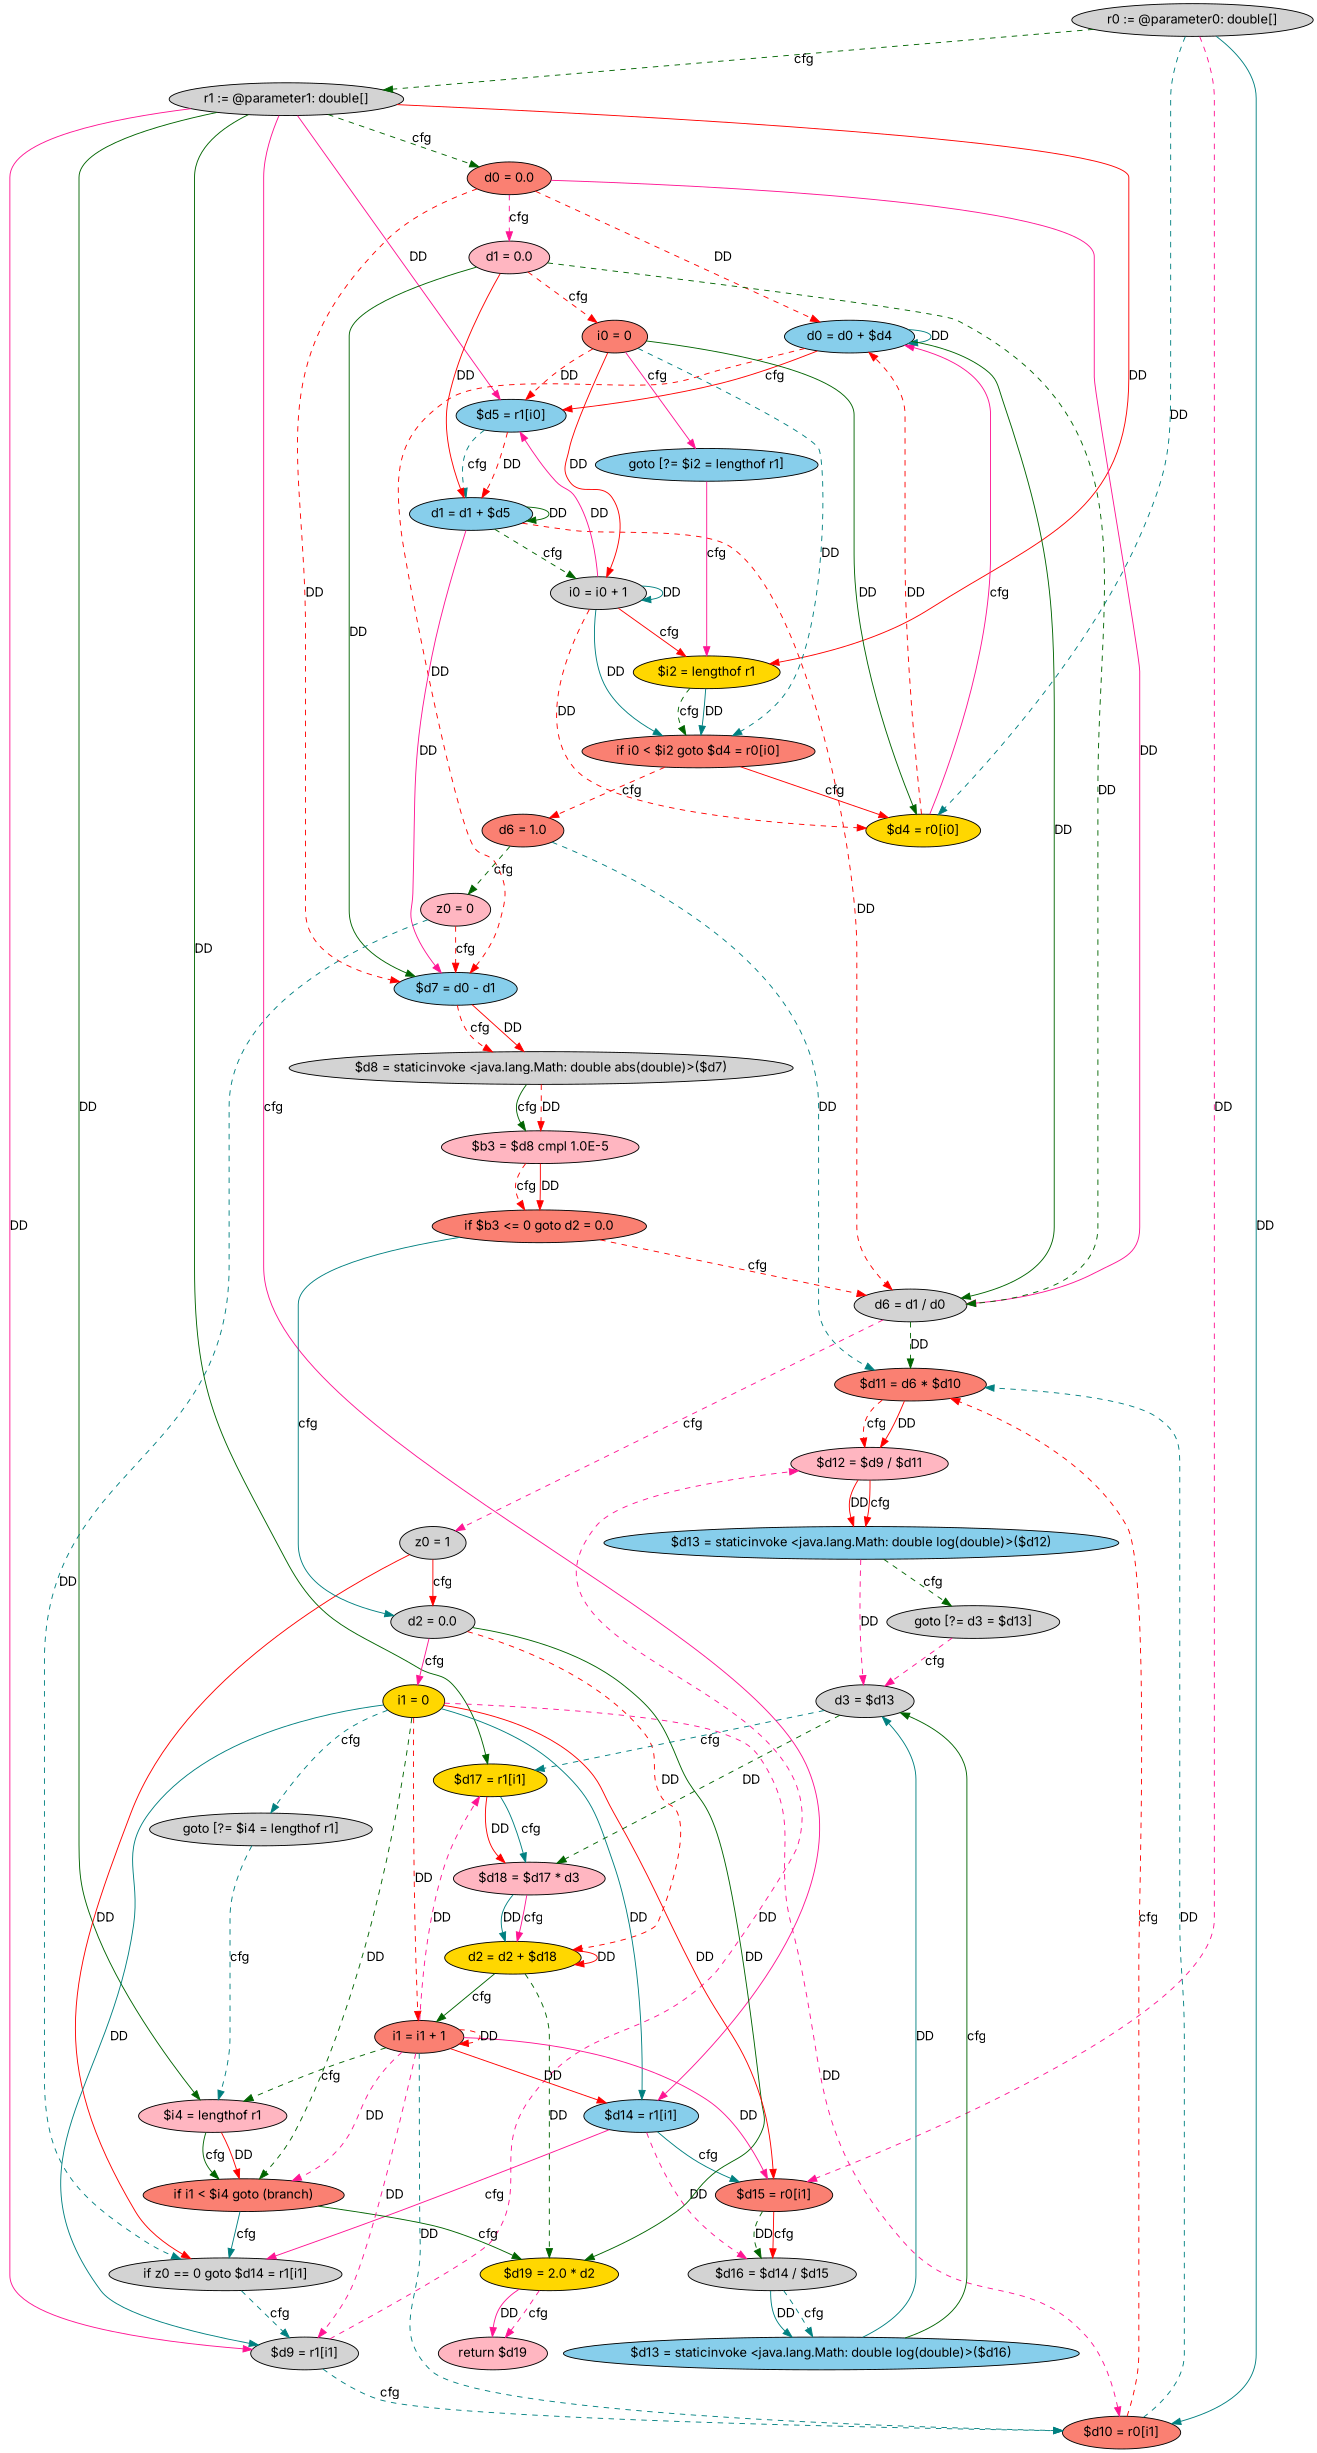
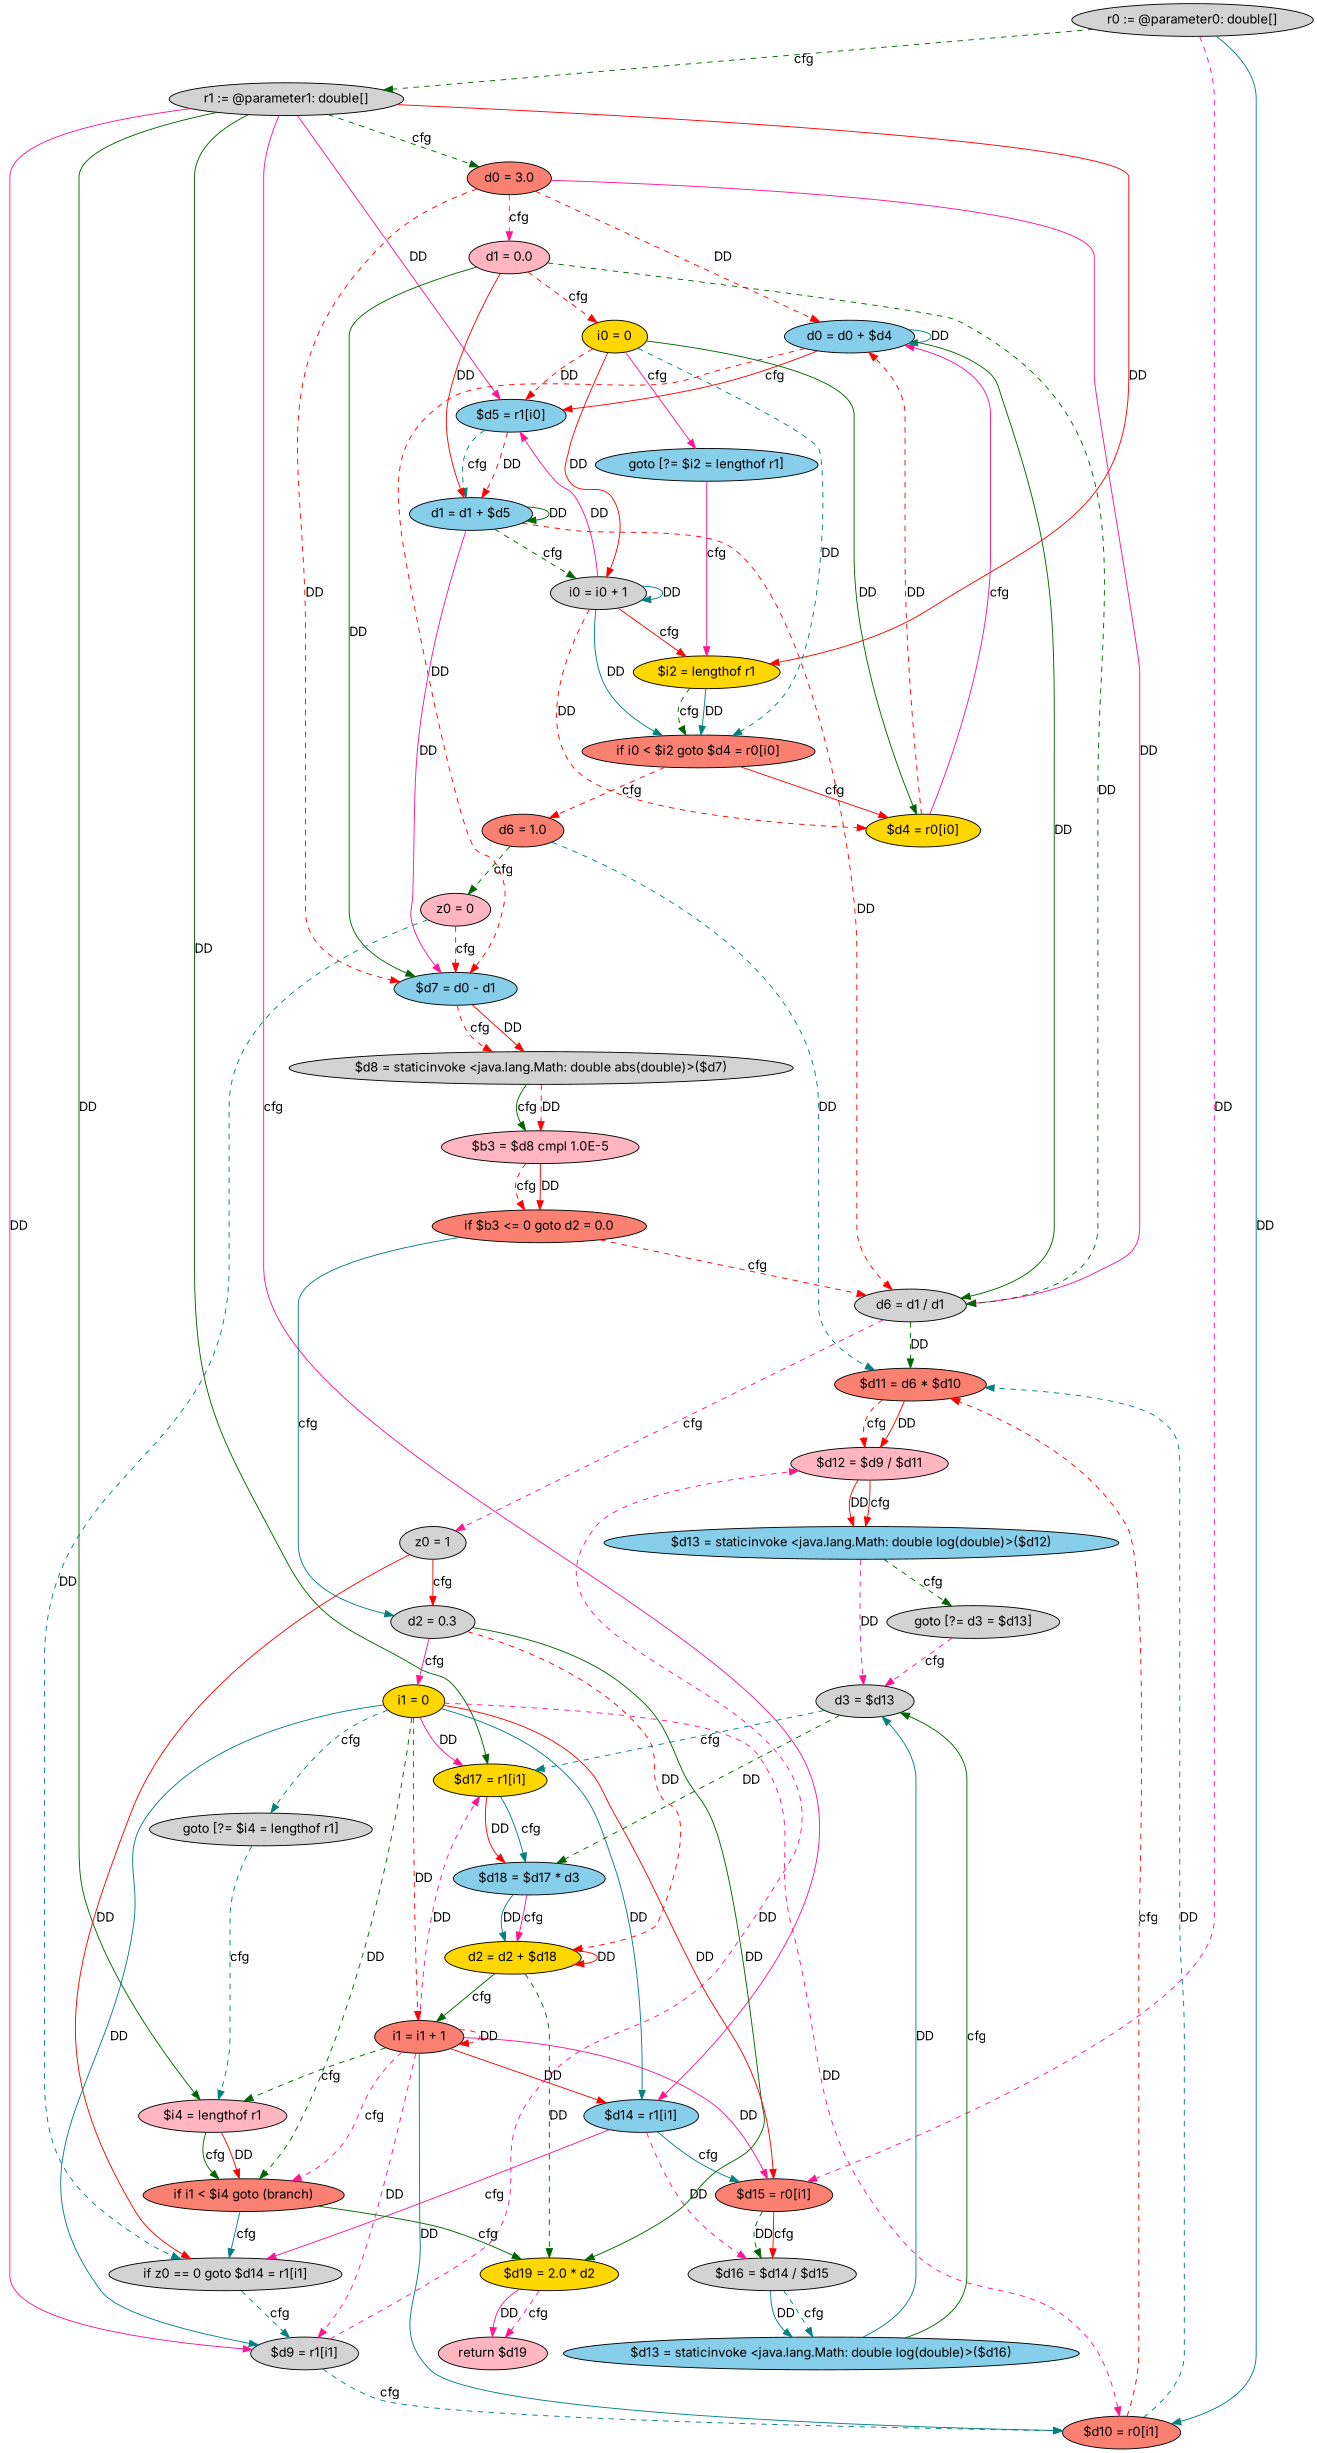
(509, 178) -> (509, 178)
(615, 337) -> (615, 337)
(1167, 456) -> none
(910, 1305) -> (910, 1305)
(433, 1622) -> (433, 1622)
none -> (434, 1742)
(529, 1879) -> (529, 1879)
(375, 2116) -> (375, 2116)
(578, 2404) -> (578, 2404)
